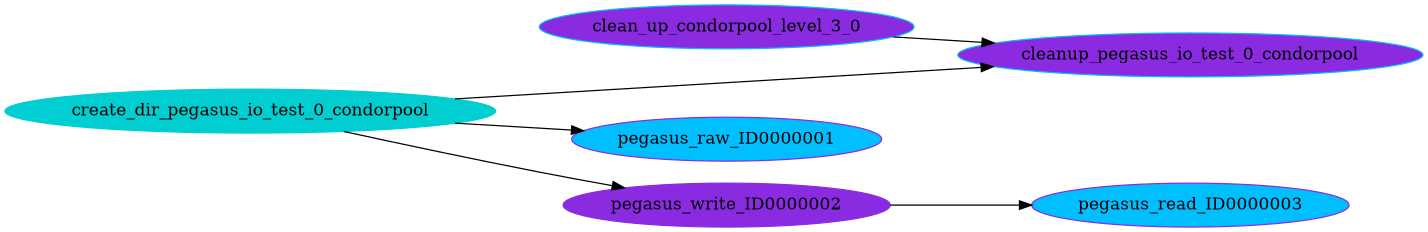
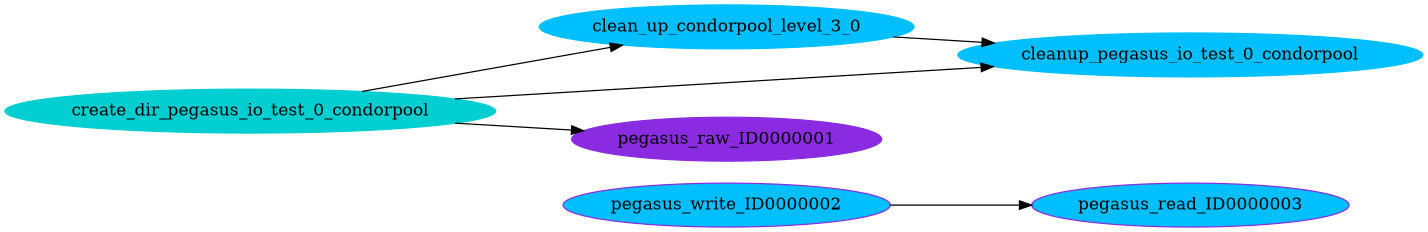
(727, 27) -> (727, 27)
(1190, 55) -> (1190, 55)
(727, 139) -> (727, 139)
(478, 160) -> (486, 69)
(727, 205) -> (727, 205)
